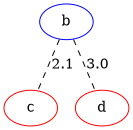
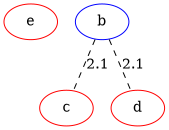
none -> (31, 22)
(98, 65) -> (133, 65)
